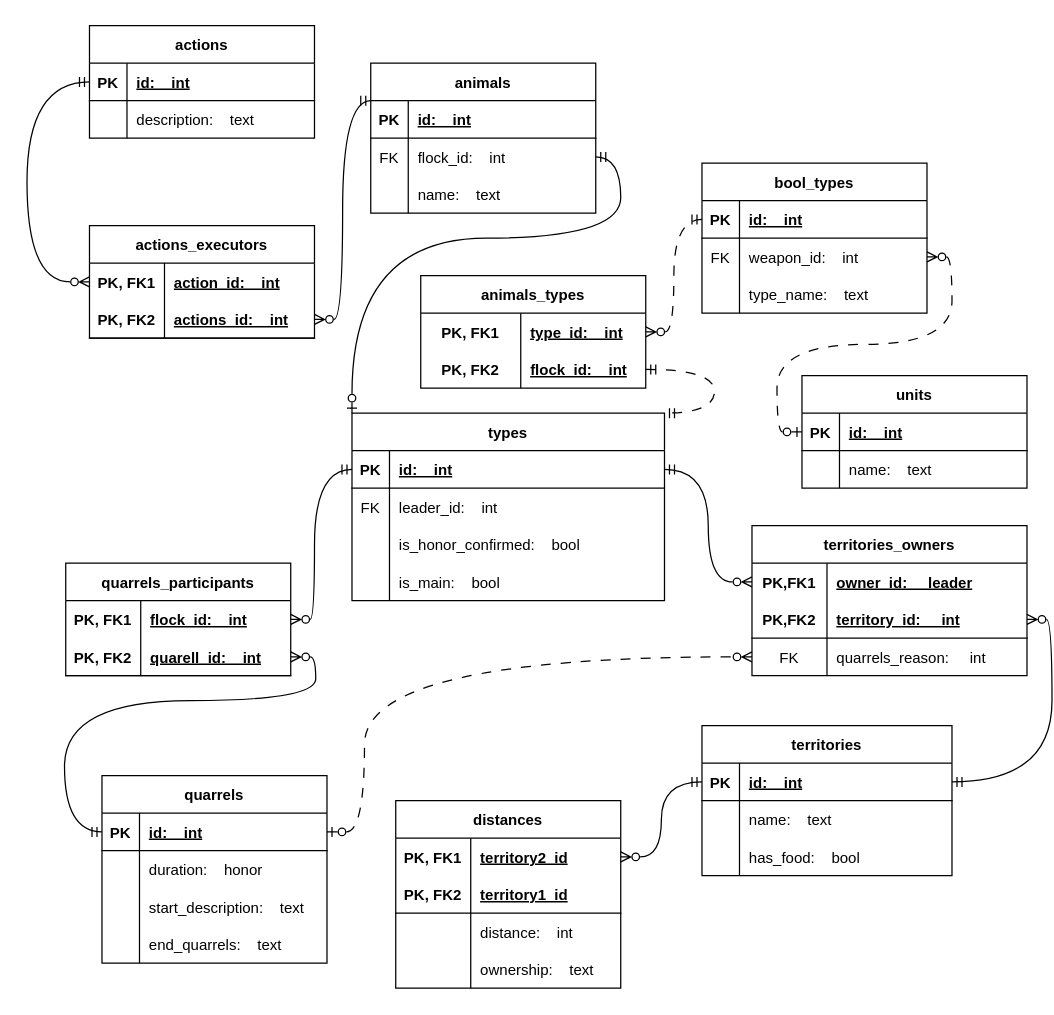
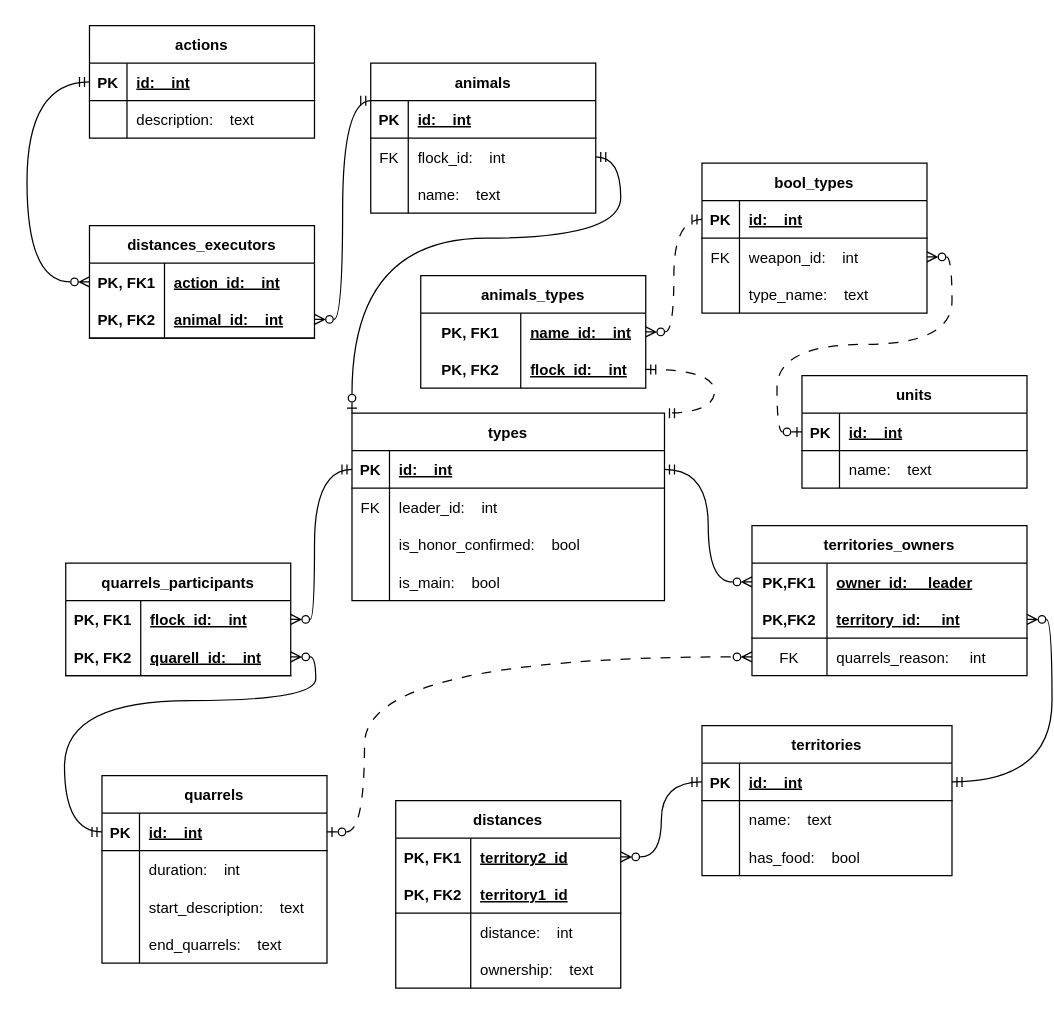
(201, 245) -> (201, 245)
(238, 320) -> (231, 320)
(583, 333) -> (583, 333)
(217, 870) -> (206, 870)
